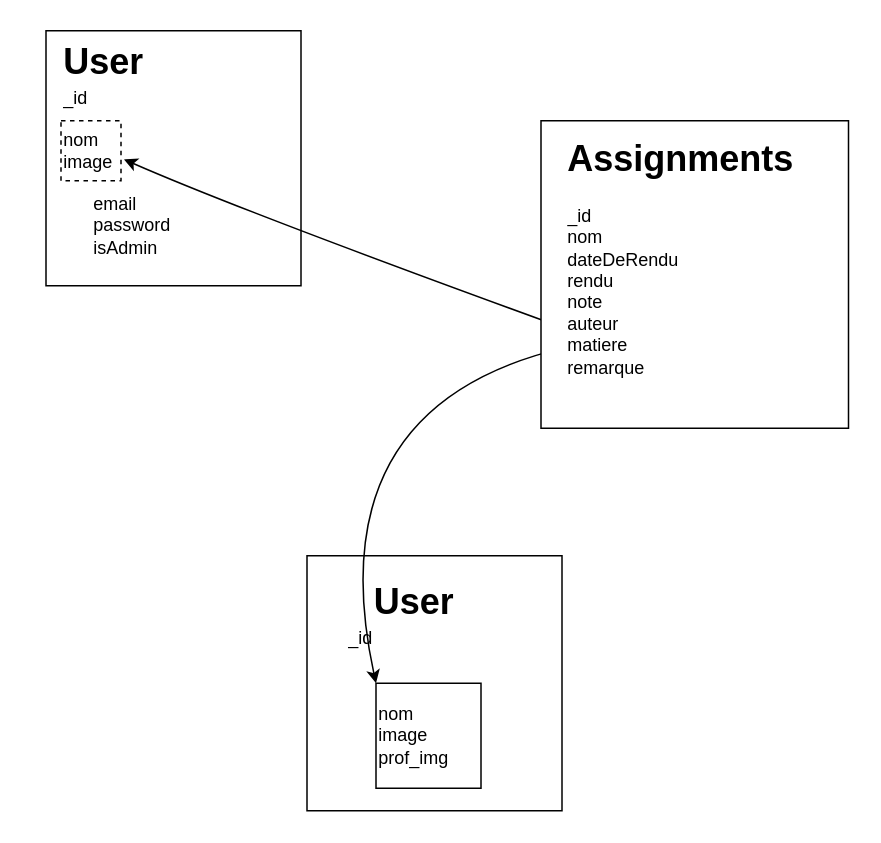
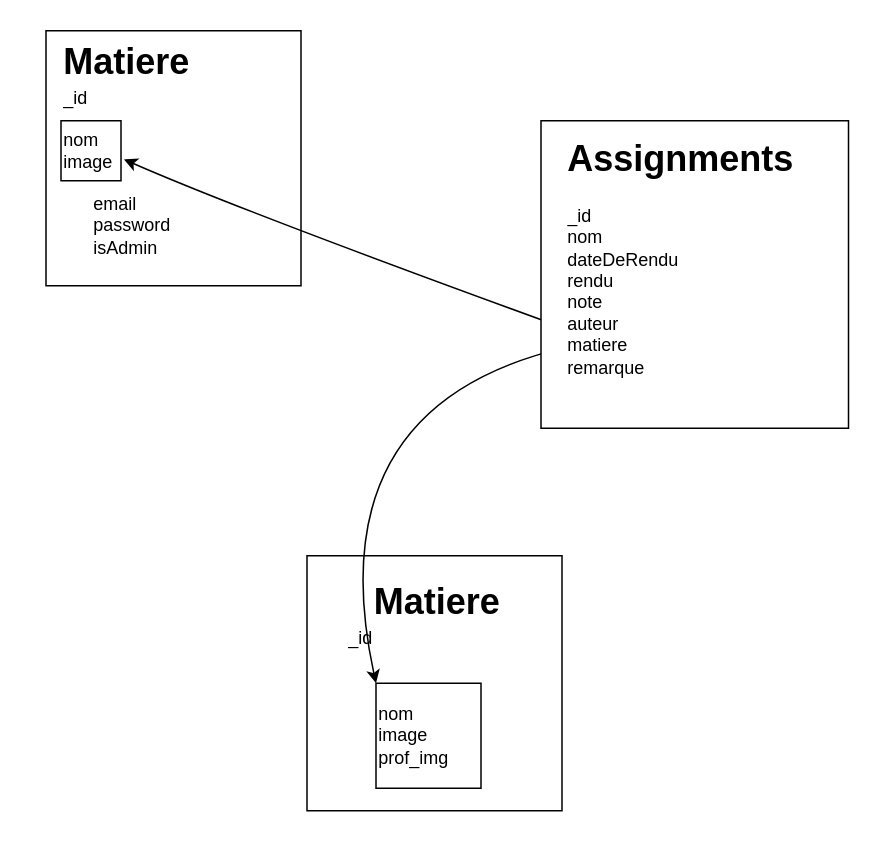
(84, 52) -> (97, 52)
(91, 151) -> (91, 151)
(394, 603) -> (407, 603)
